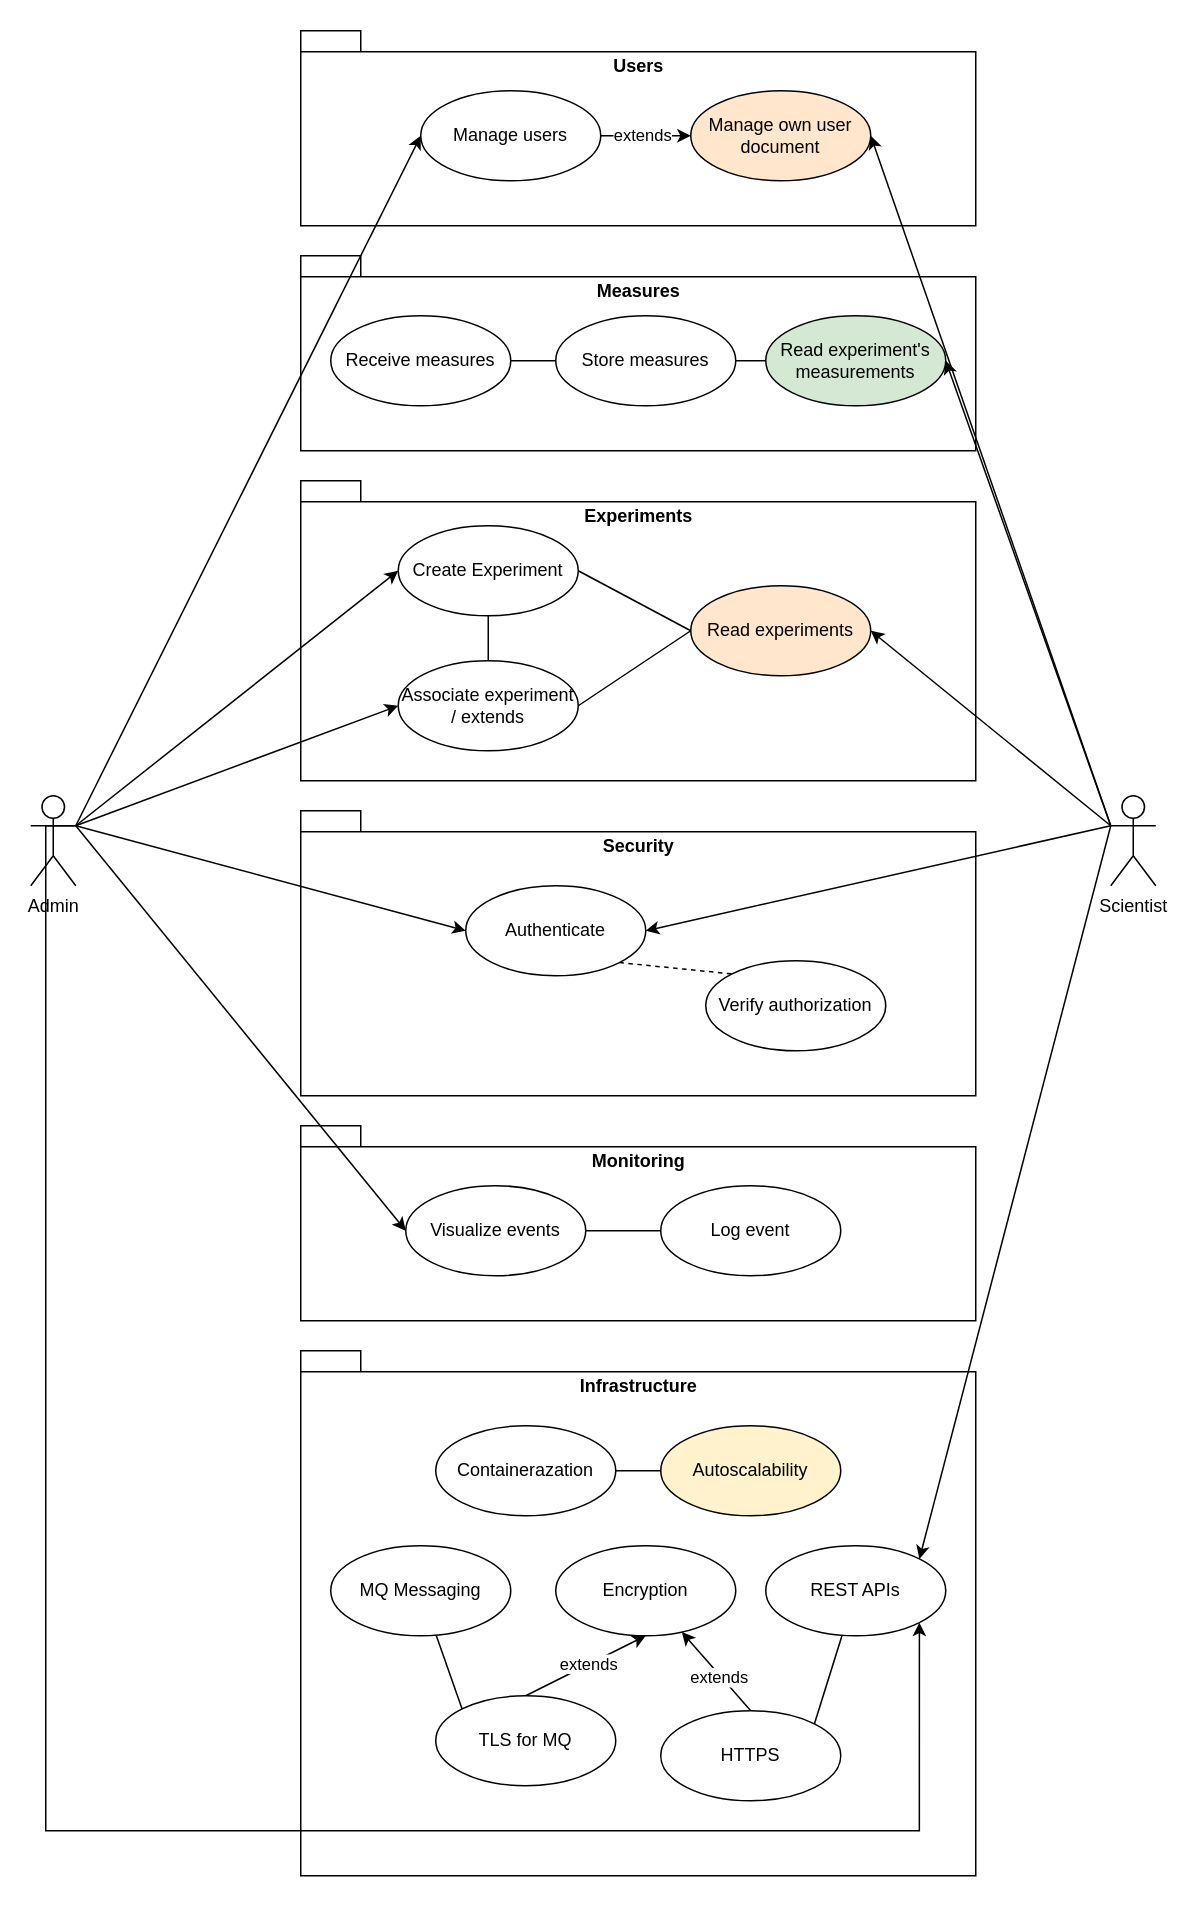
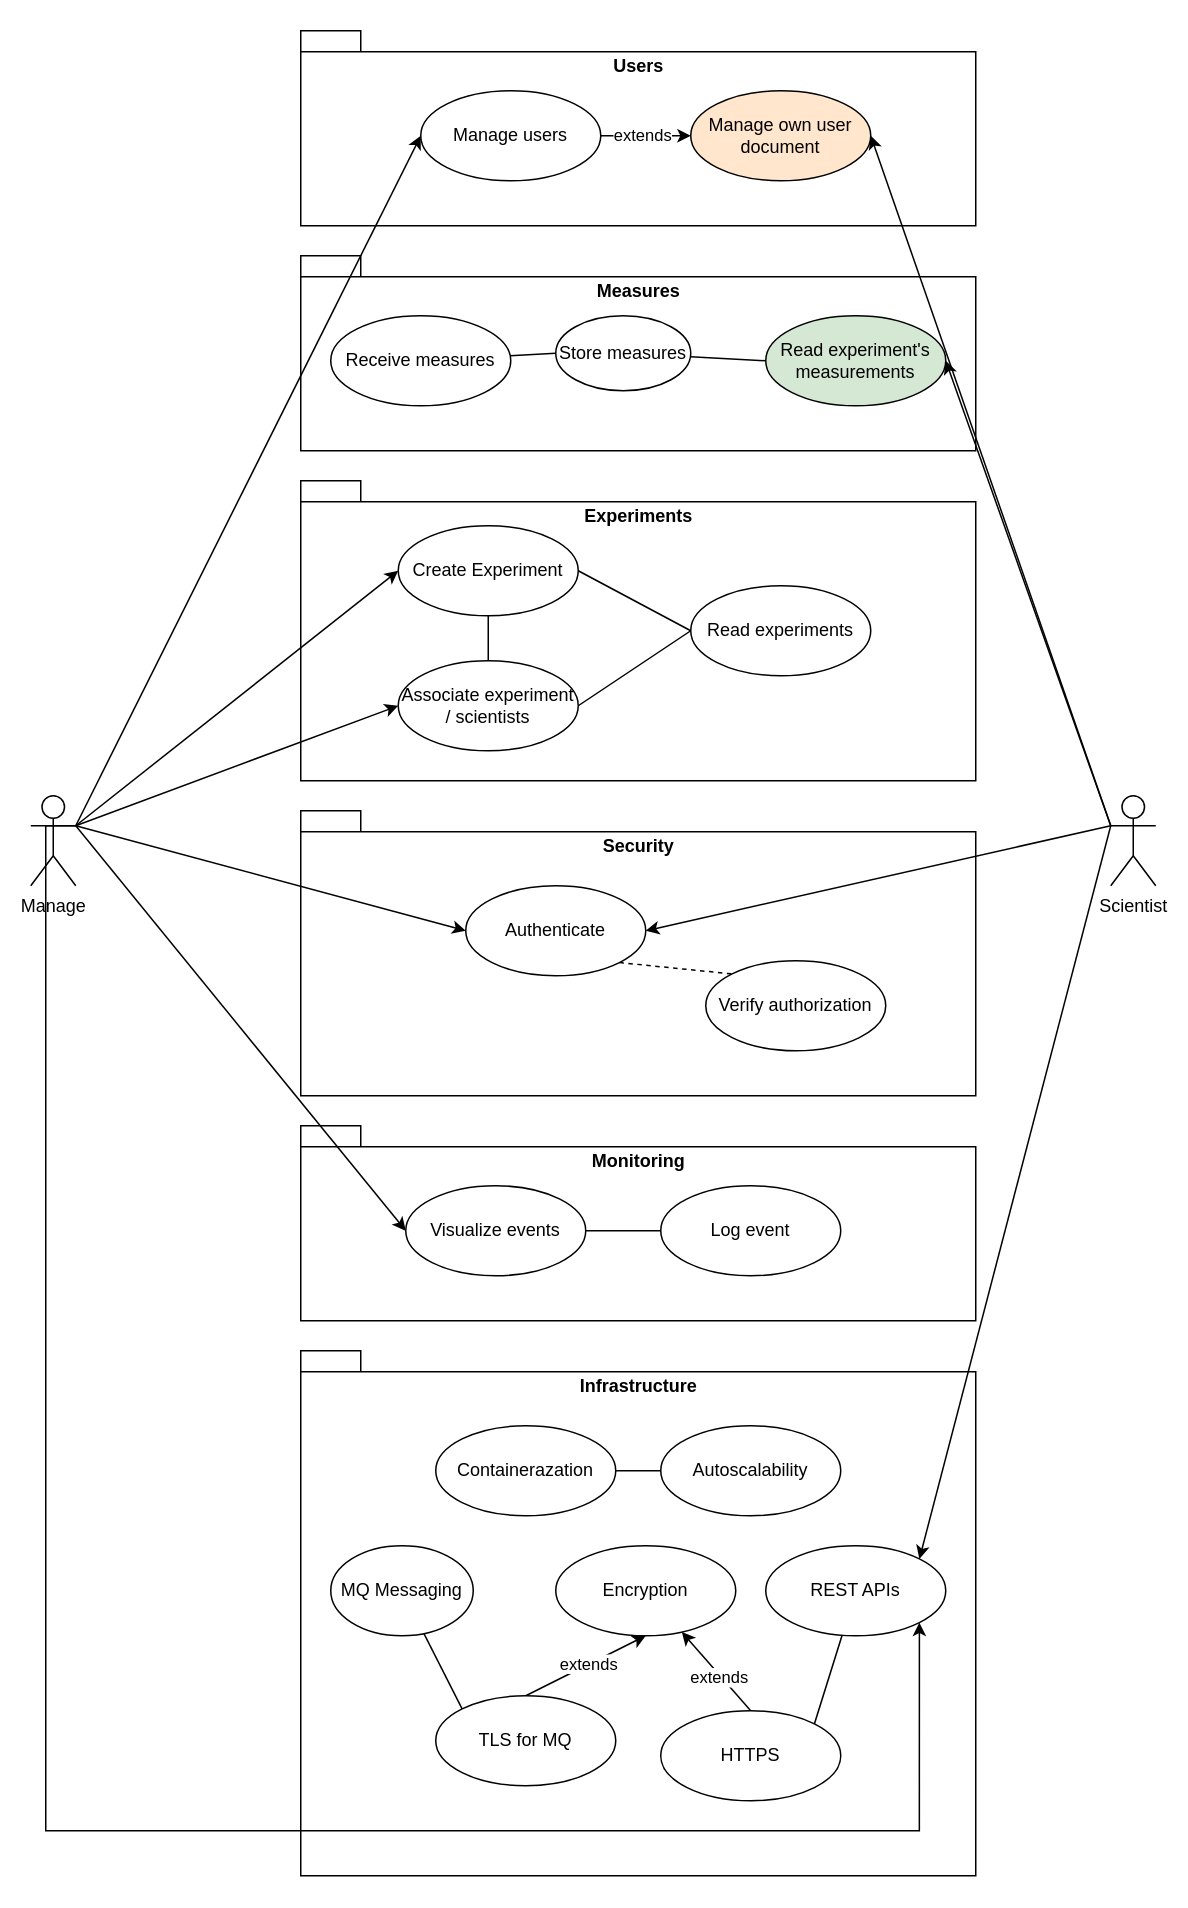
(646, 361) -> (623, 353)
(781, 631) -> (781, 631)
(488, 706) -> (488, 706)
(993, 730) -> none
(54, 907) -> (54, 907)
(751, 1471) -> (751, 1471)
(421, 1591) -> (402, 1591)
